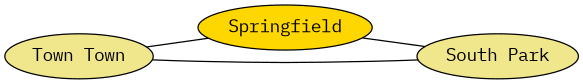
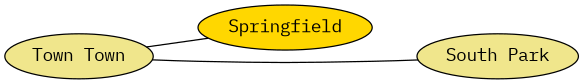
(394, 42) -> none
